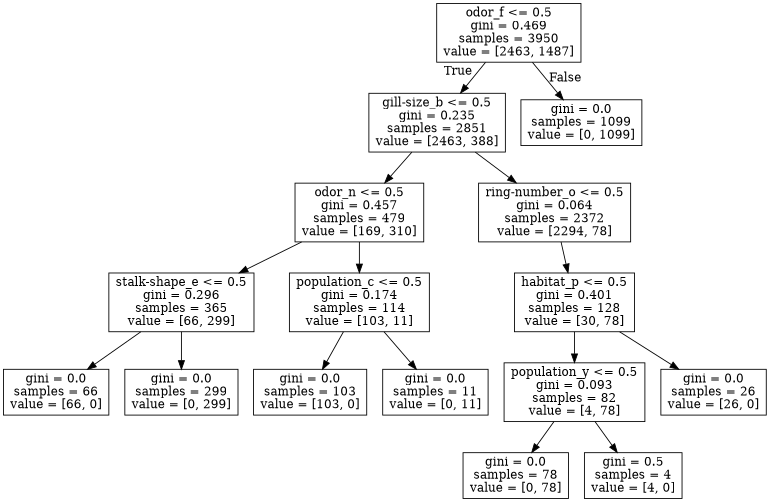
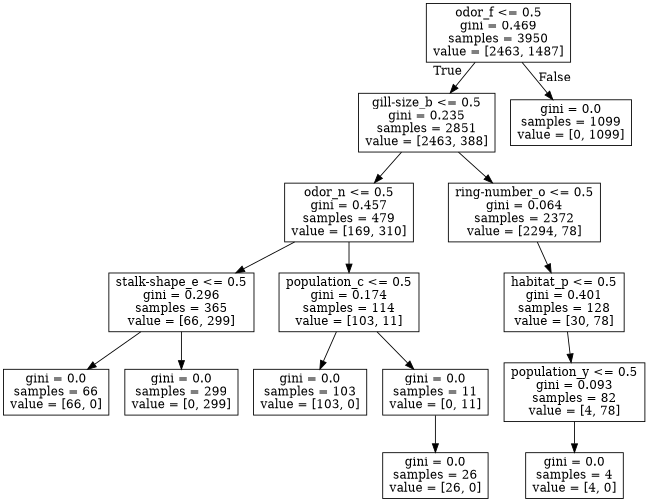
(646, 348) -> (435, 430)
(516, 476) -> none
(633, 476) -> (574, 476)
